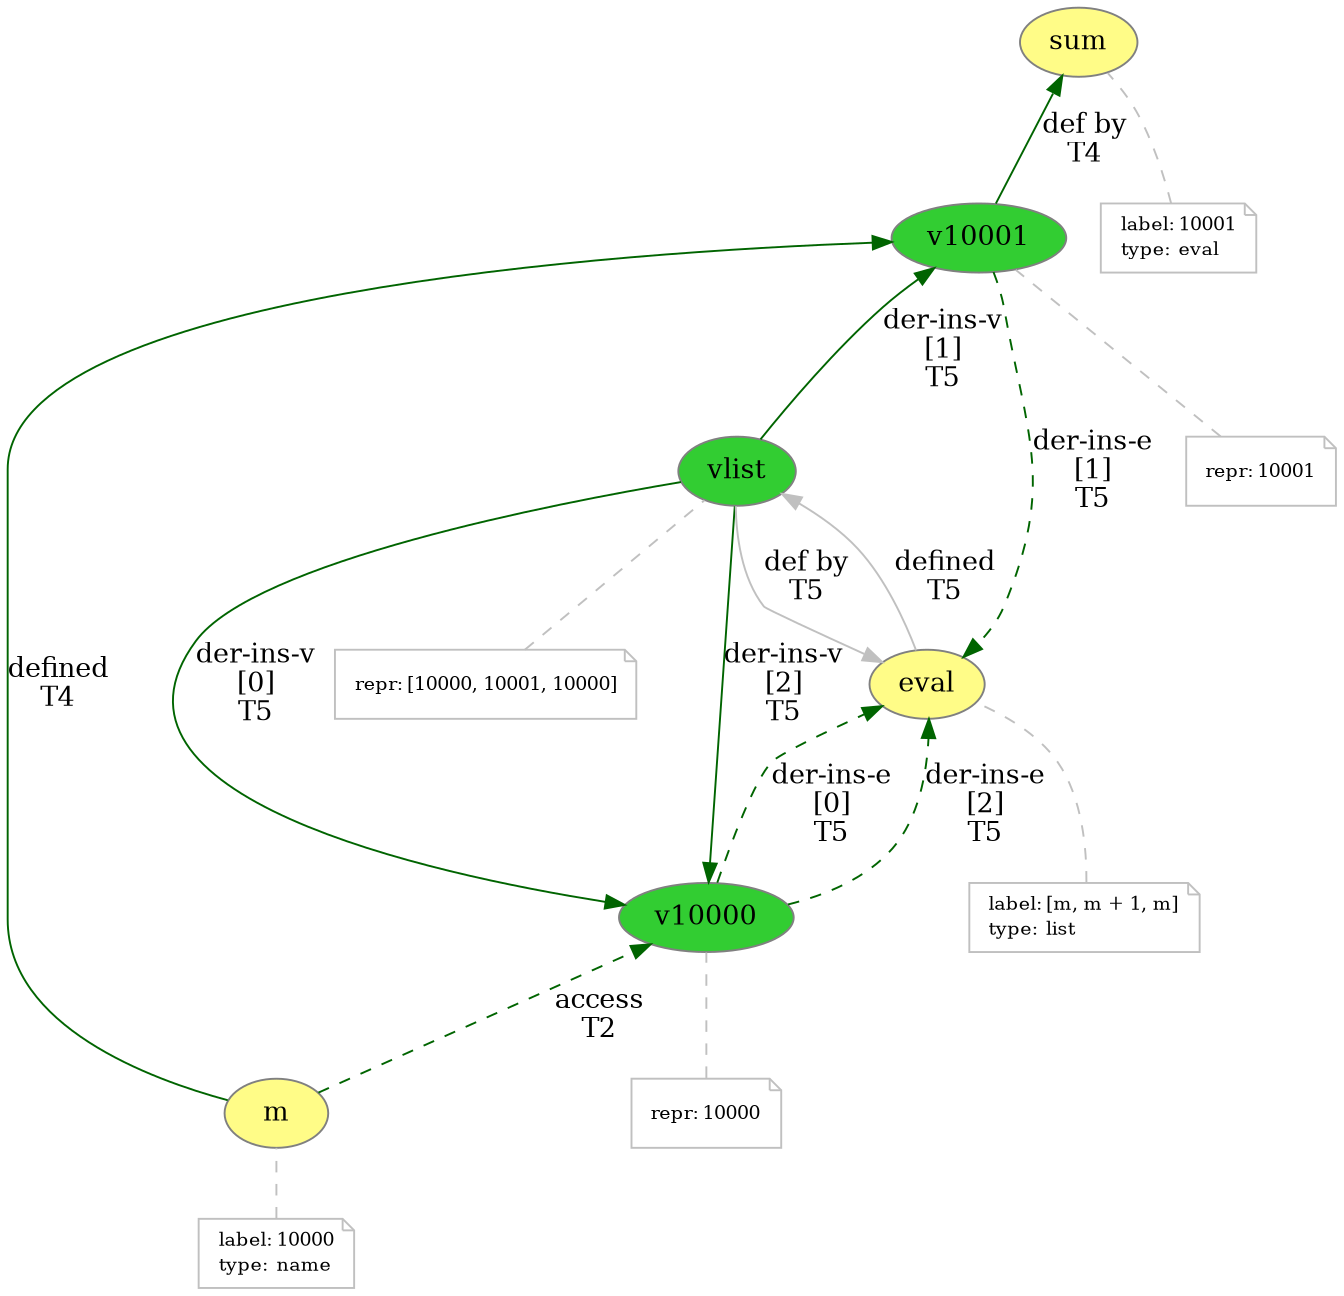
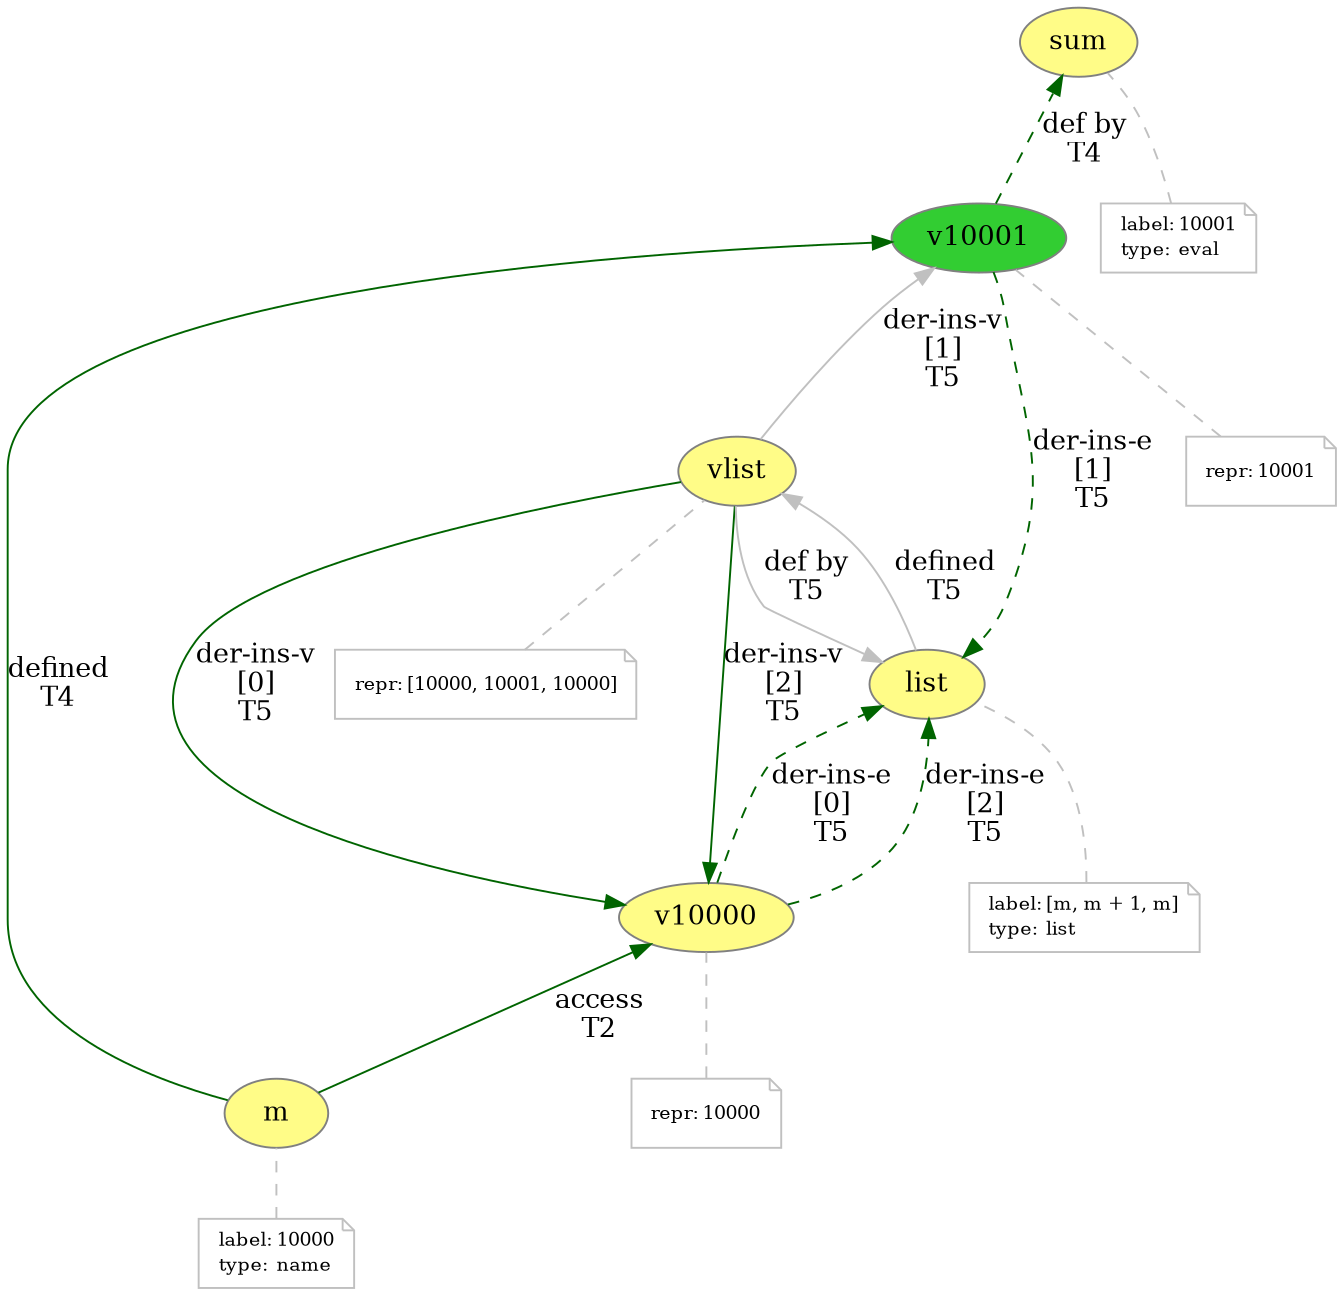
(1024, 149) -> (1024, 149)
(834, 354) -> (834, 354)
(737, 471) -> (737, 471)
(927, 684) -> (927, 684)
(706, 917) -> (706, 917)
(476, 1022) -> (476, 1022)
